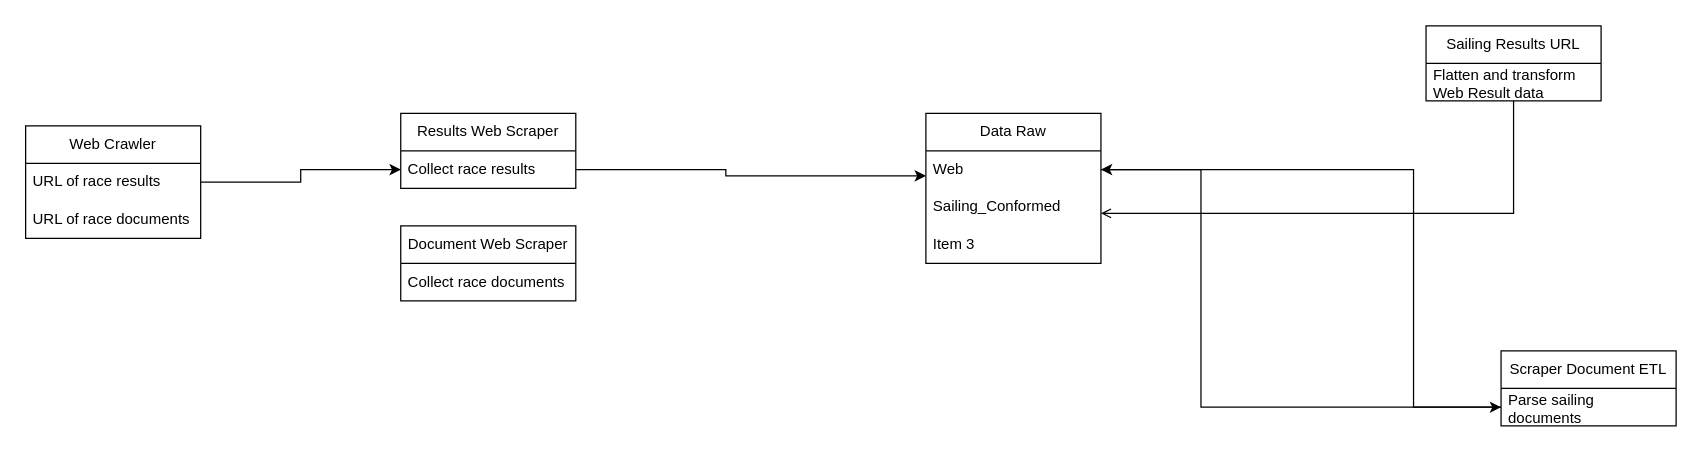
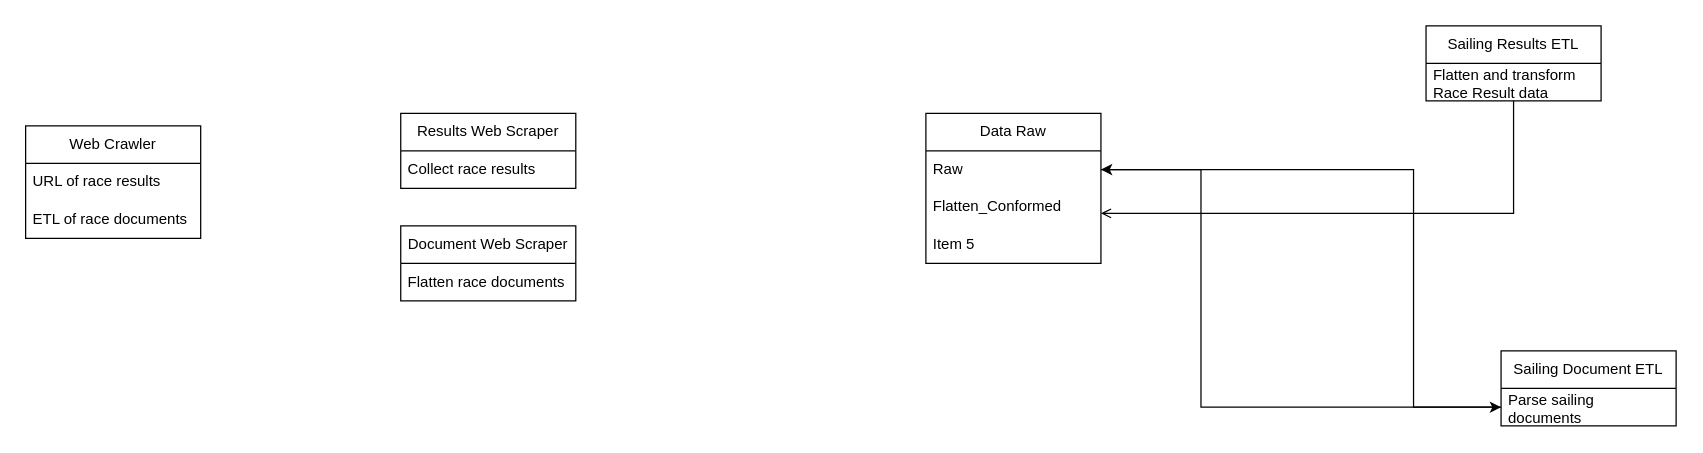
(1513, 44) -> (1513, 44)
(1514, 82) -> (1514, 82)
(946, 169) -> (946, 169)
(744, 176) -> none
(301, 180) -> none
(999, 207) -> (1003, 207)
(114, 219) -> (114, 219)
(956, 244) -> (956, 244)
(489, 282) -> (489, 282)
(1588, 369) -> (1588, 369)
